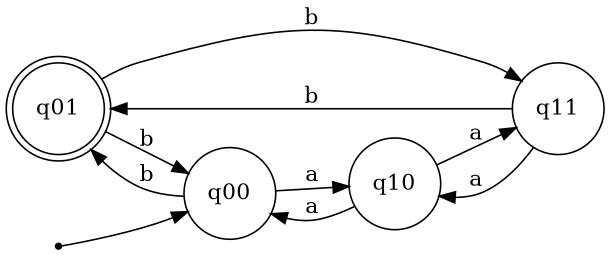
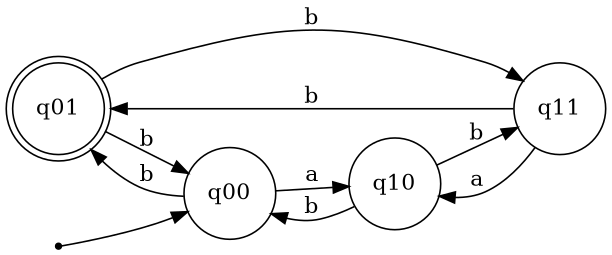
(477, 133) -> (477, 133)
(312, 207) -> (312, 207)
